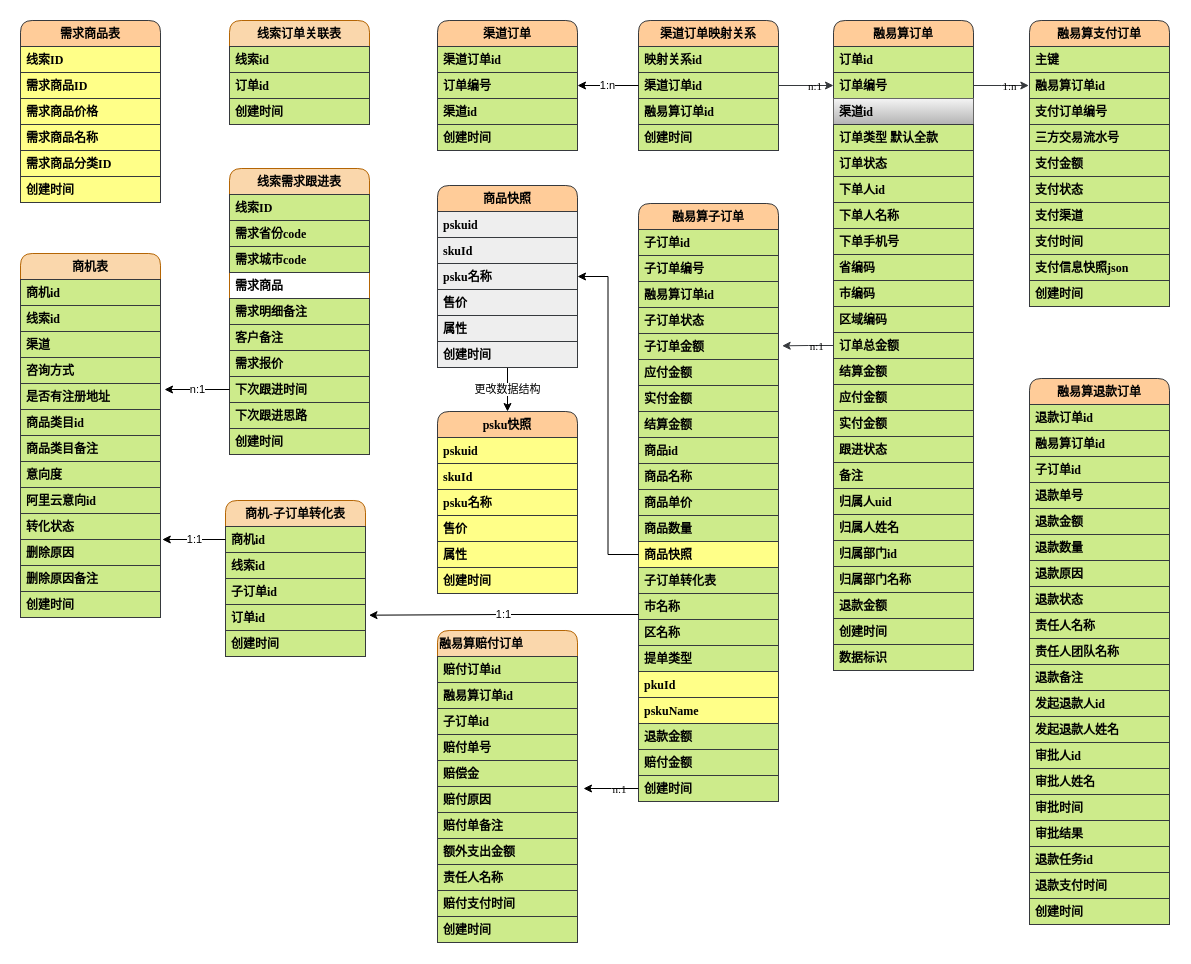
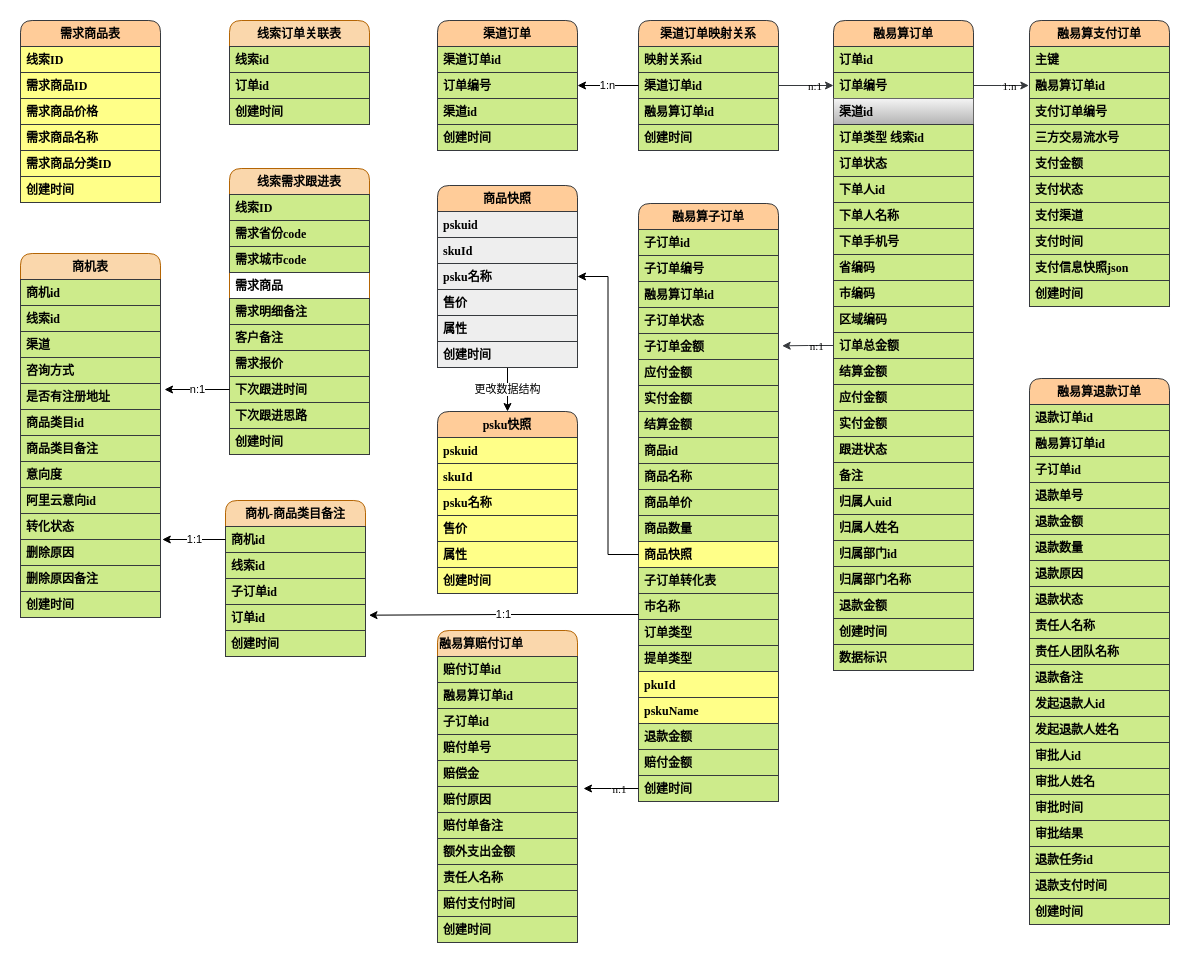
(889, 138) -> (882, 138)
(295, 514) -> (295, 514)
(662, 633) -> (668, 633)
